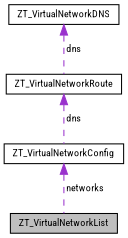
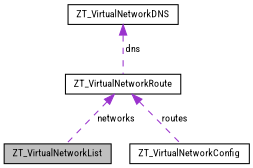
(73, 119) -> (174, 119)
(64, 194) -> (87, 123)
